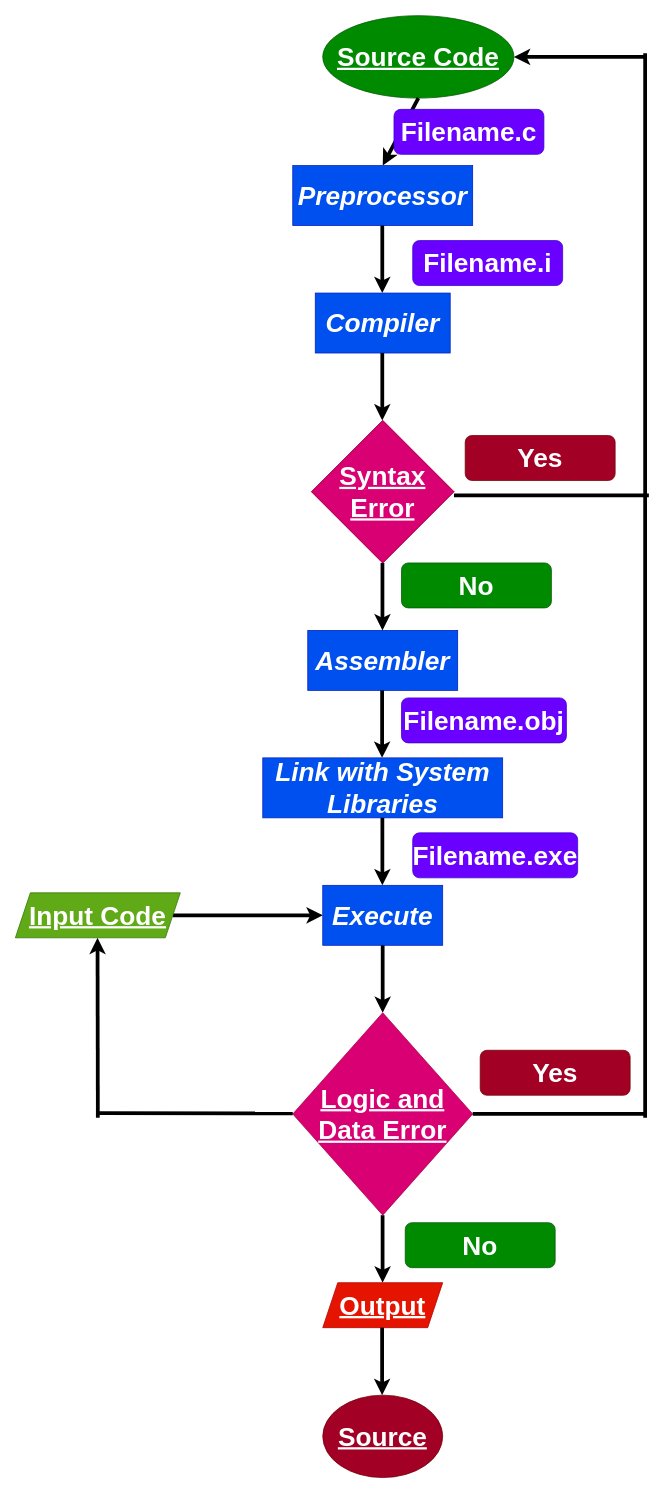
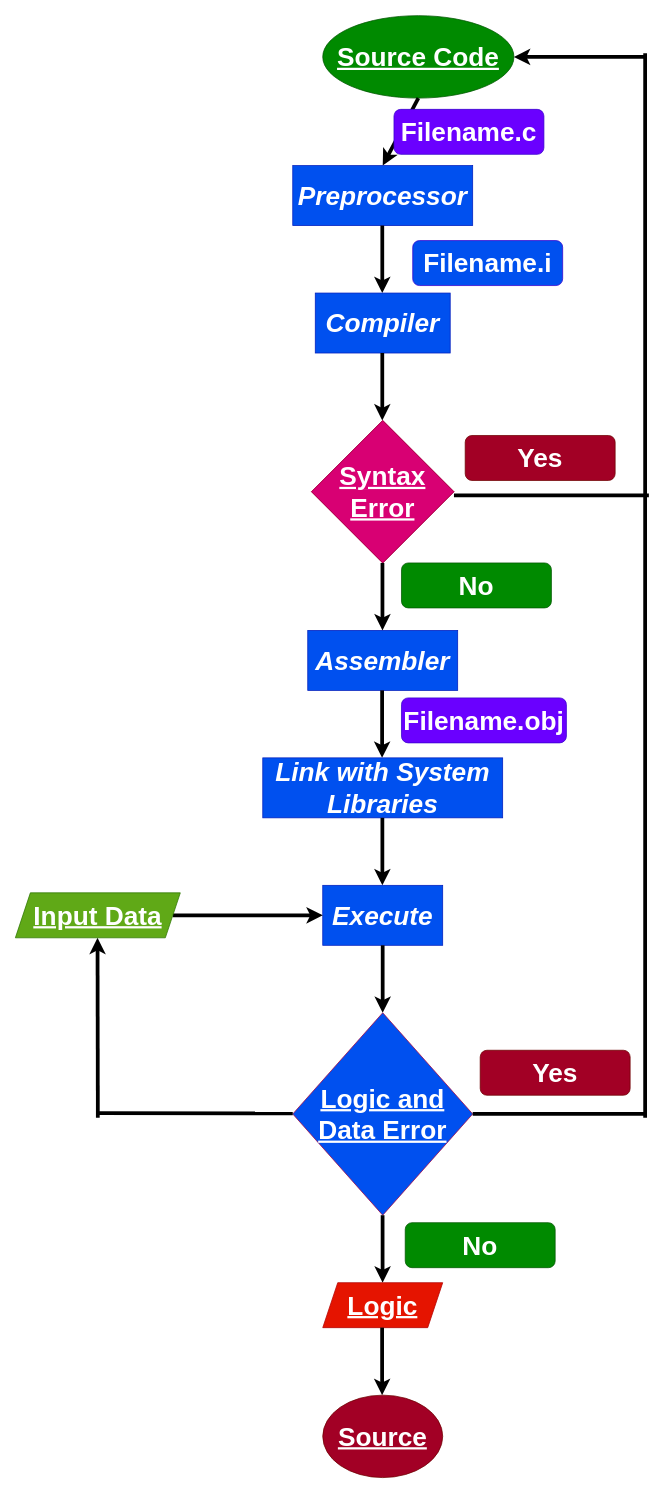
(488, 263) -> (488, 263)
(495, 855) -> none
(98, 915) -> (98, 915)
(383, 1114) -> (383, 1114)
(383, 1305) -> (383, 1305)
